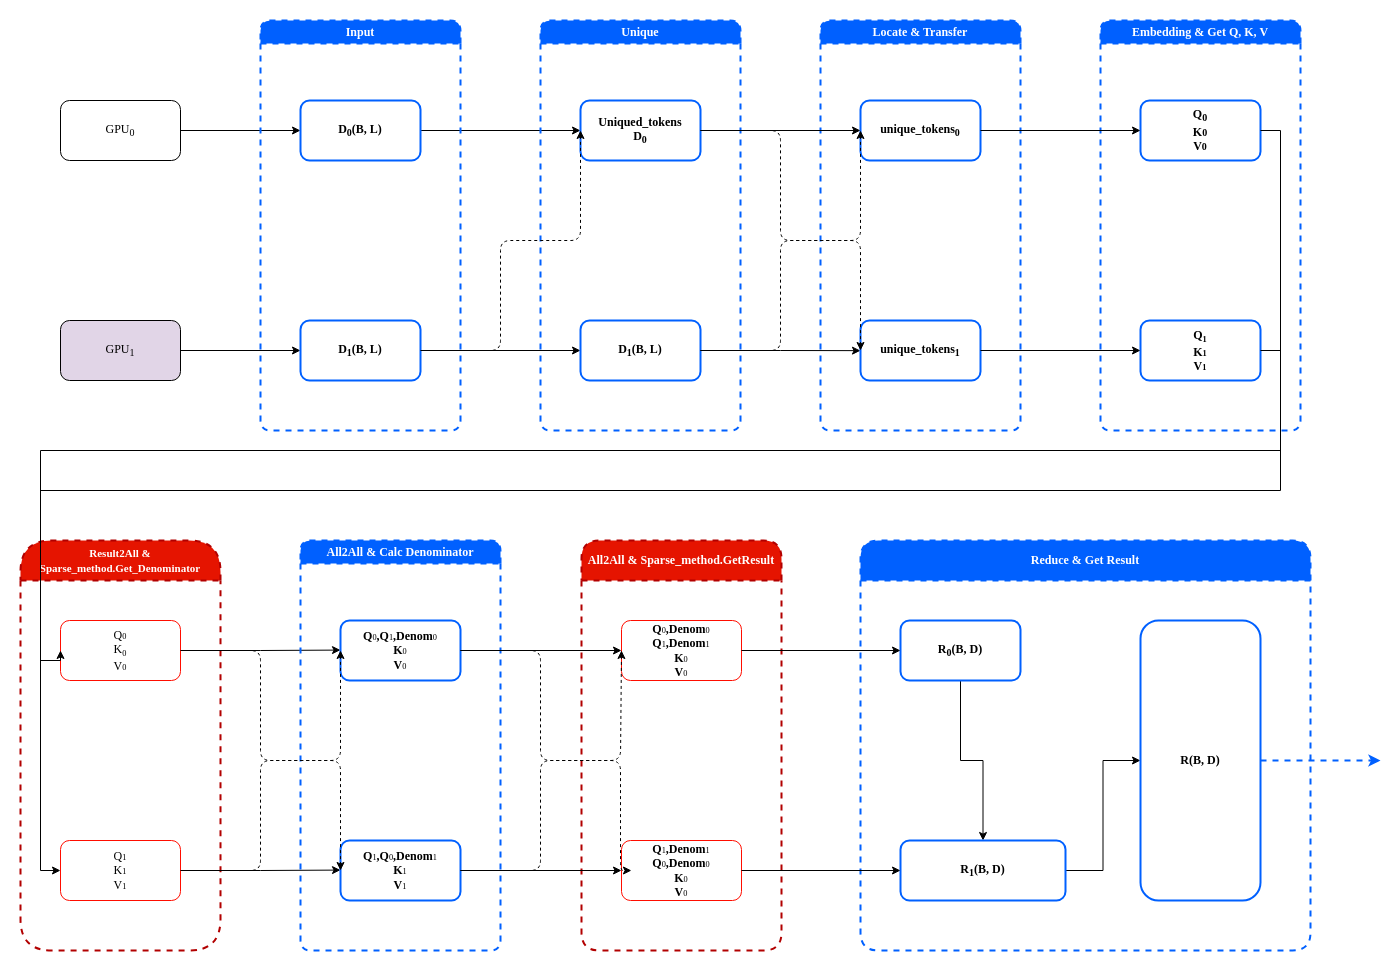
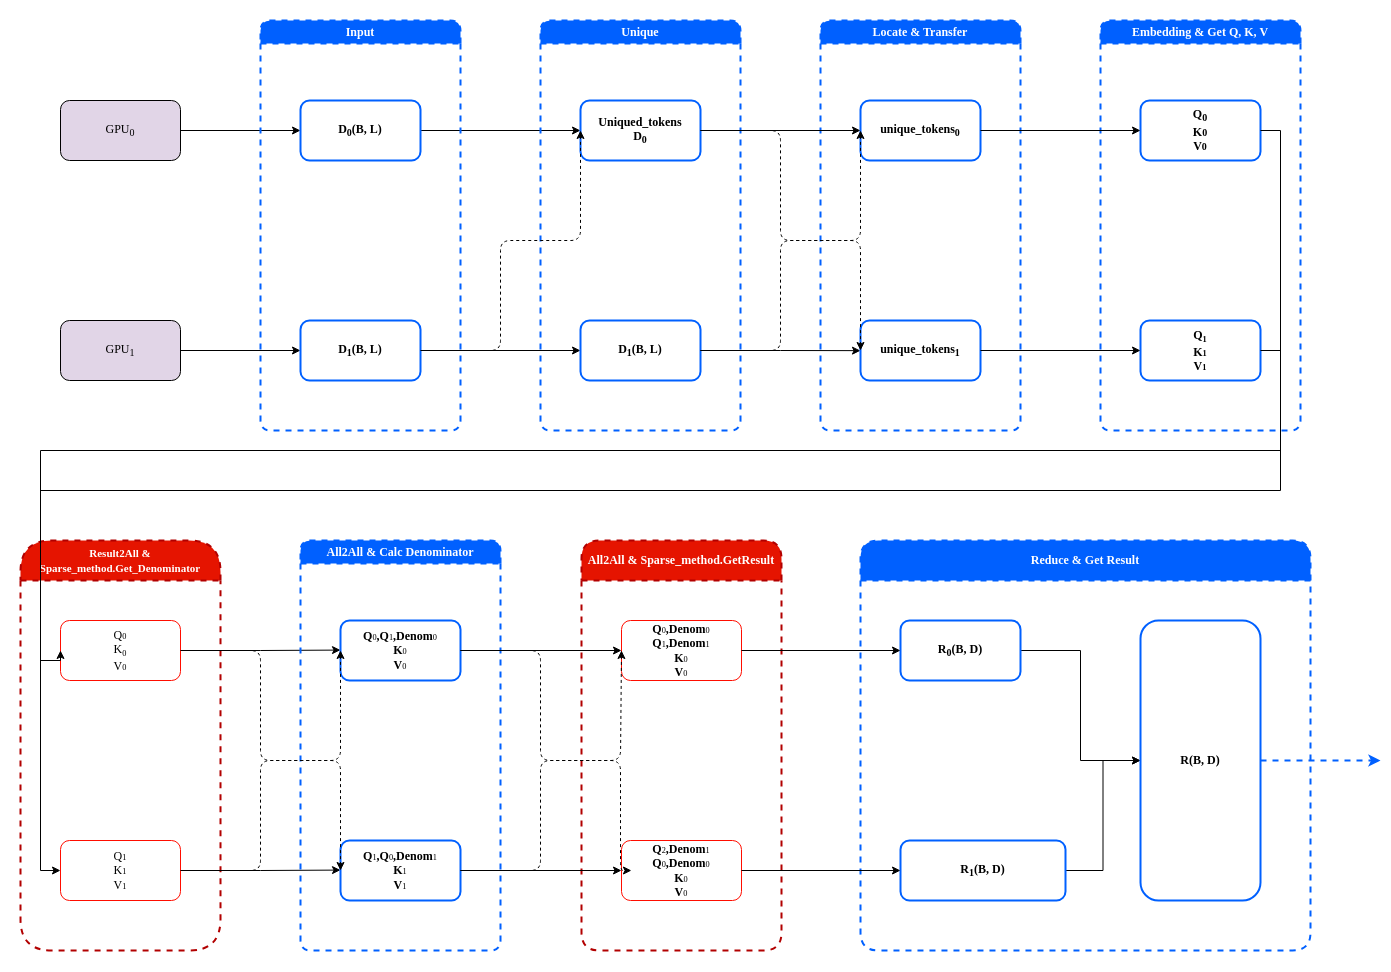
(121, 131) -> (121, 131)
(968, 761) -> (1081, 686)
(682, 871) -> (682, 871)
